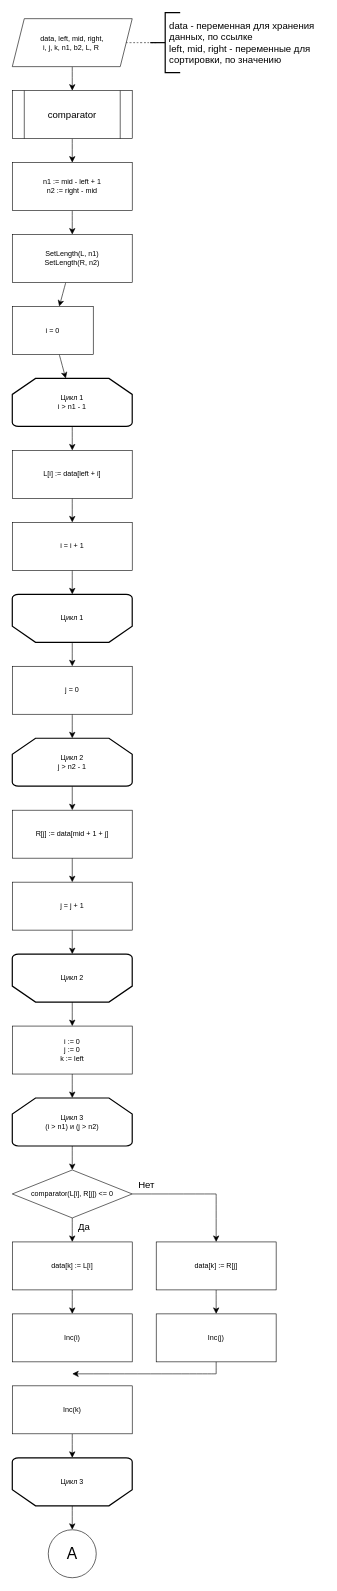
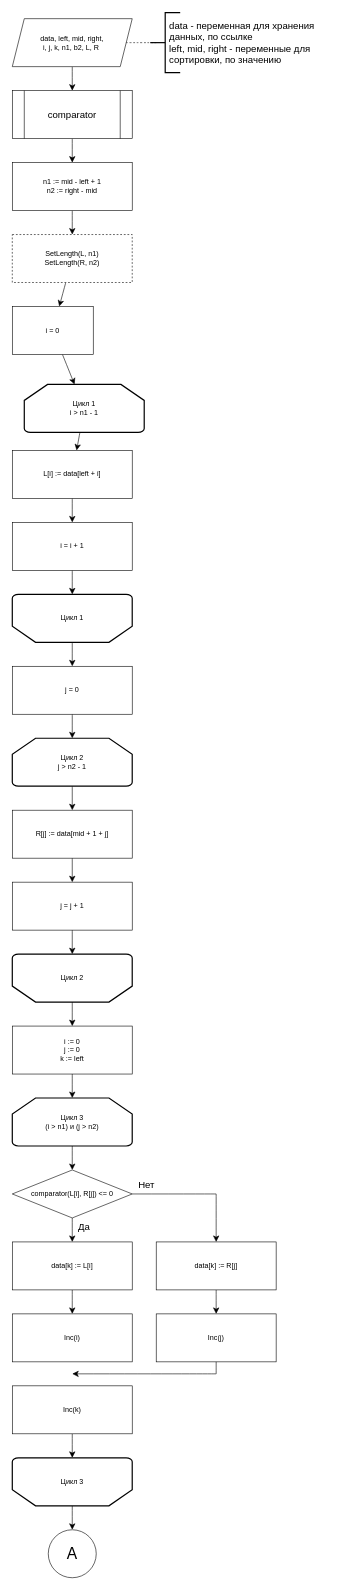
(72, 258) -> (72, 258)
(72, 402) -> (84, 408)
